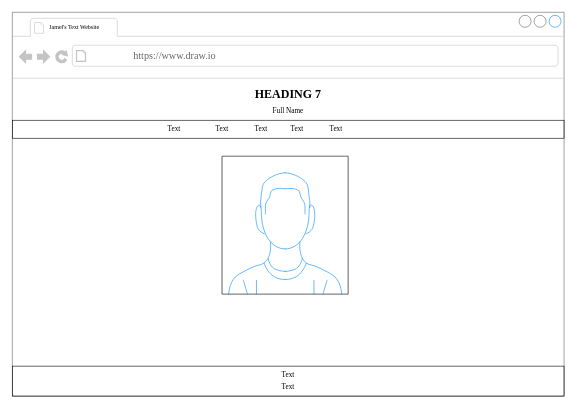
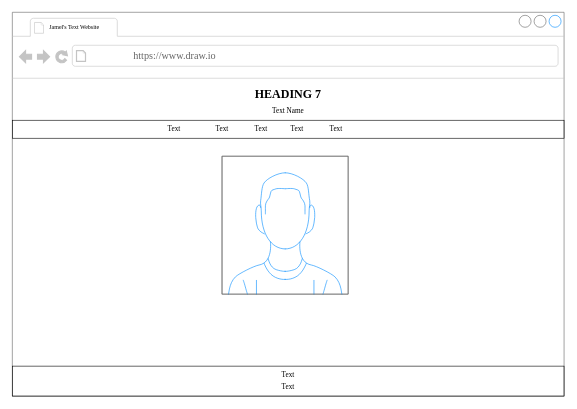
(288, 111) -> (288, 111)
